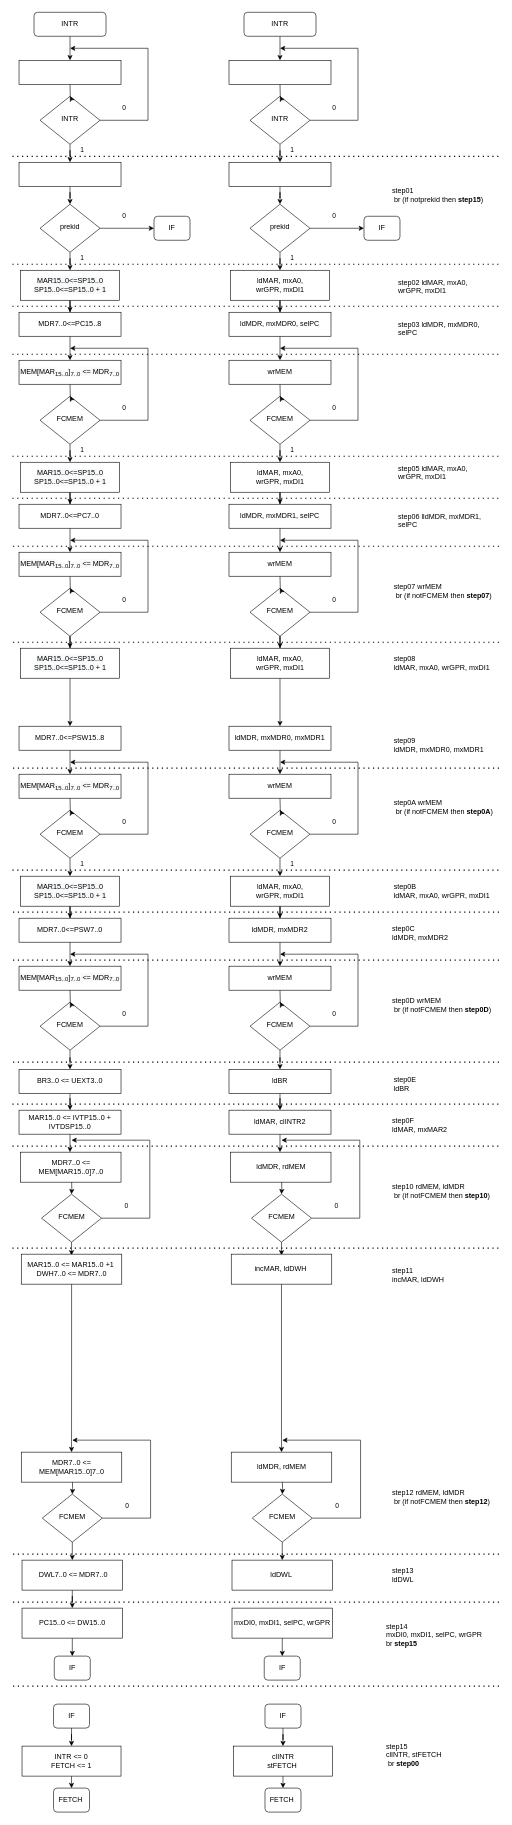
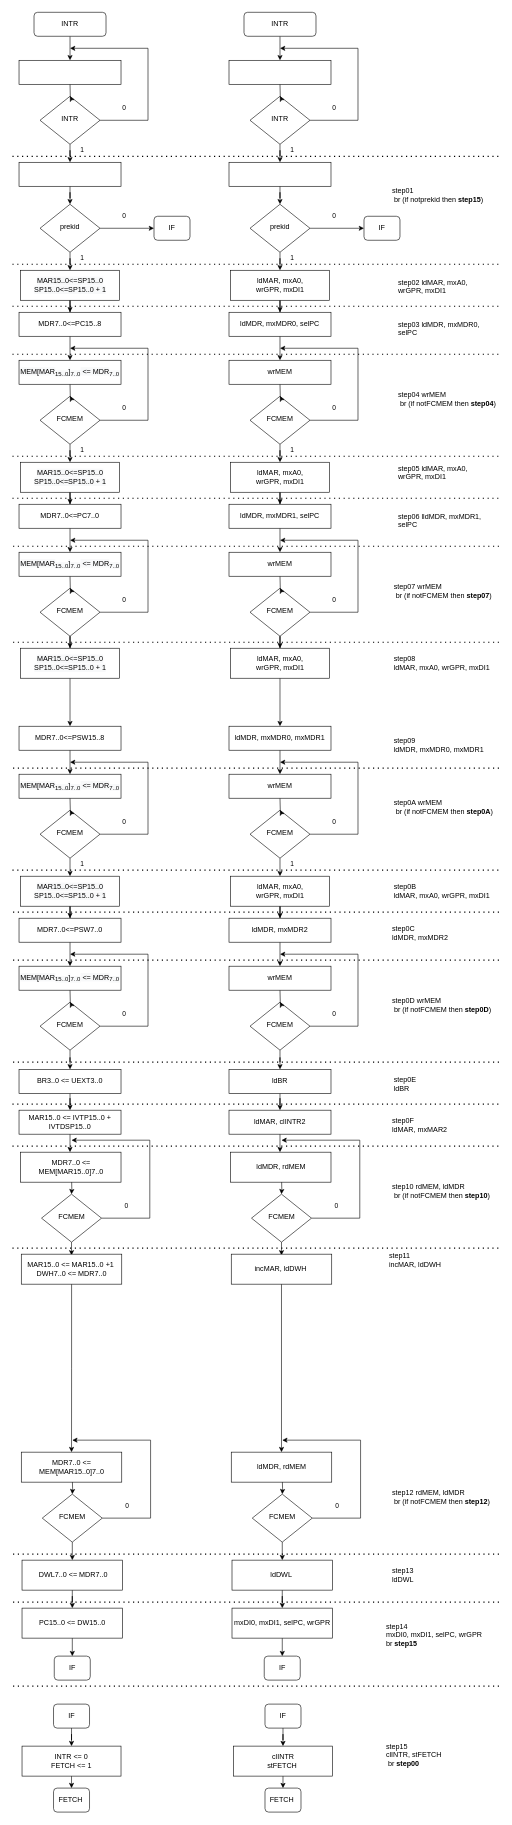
none -> (448, 399)
(442, 1275) -> (439, 1260)
none -> (282, 1599)
